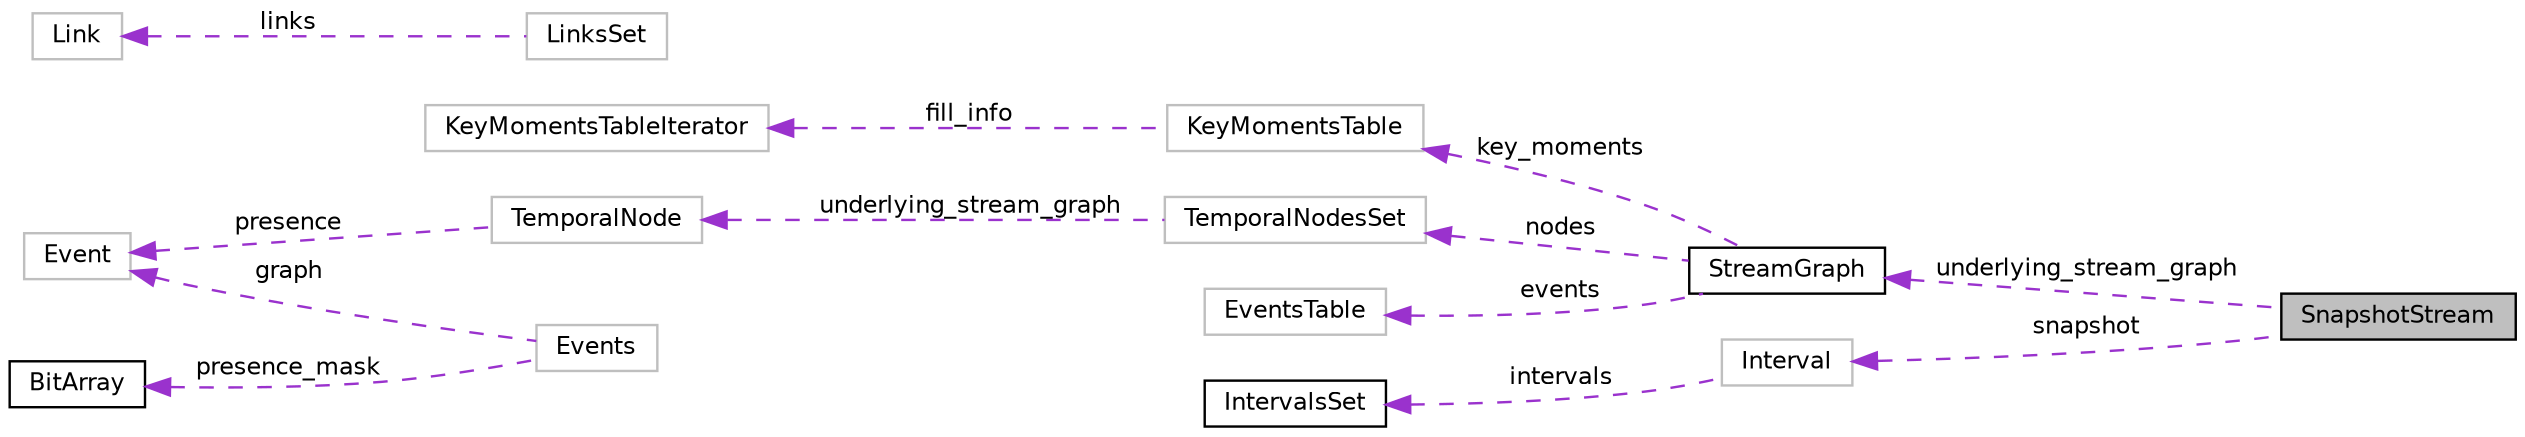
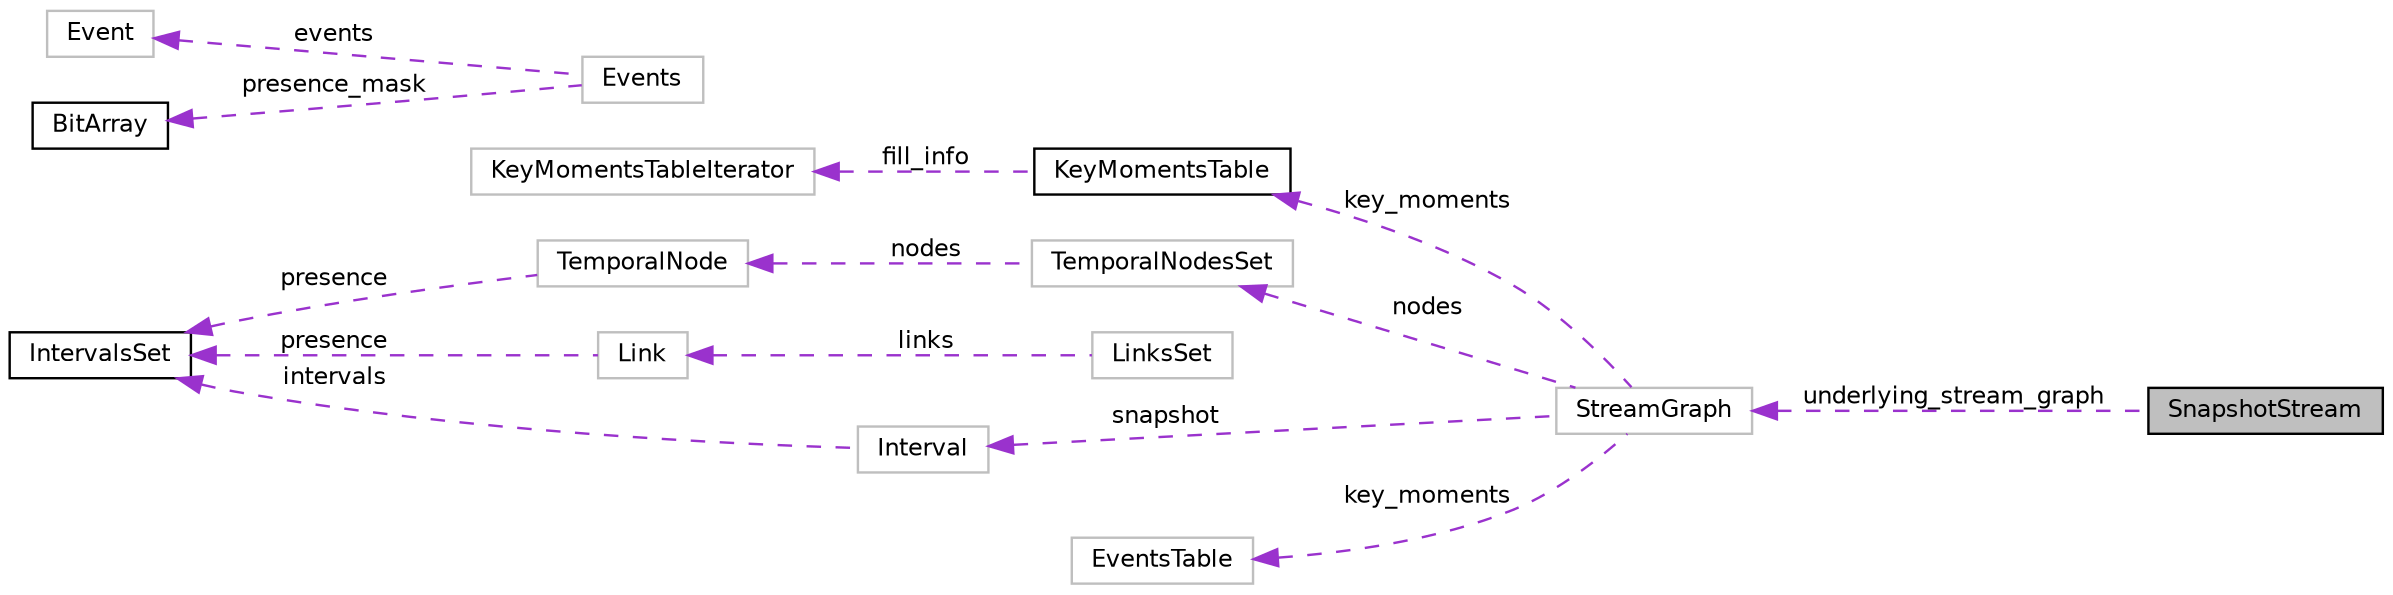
(1295, 128) -> (1162, 172)
(967, 207) -> (923, 250)
(323, 239) -> (373, 297)
(1787, 271) -> (1654, 411)
(285, 272) -> (331, 35)
(1558, 291) -> (1425, 497)
(2080, 353) -> (1285, 430)
none -> (407, 355)
